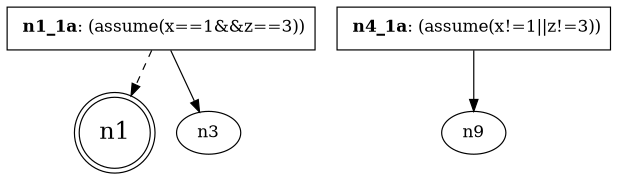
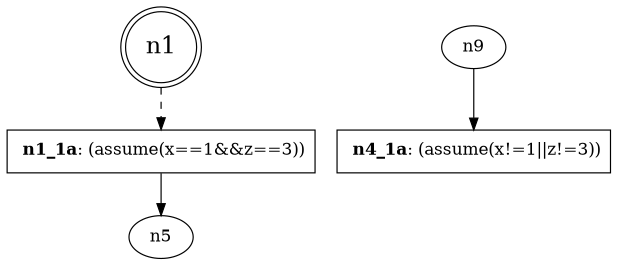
(144, 68) -> (161, 103)
(474, 75) -> (474, 93)
(209, 133) -> (161, 237)
